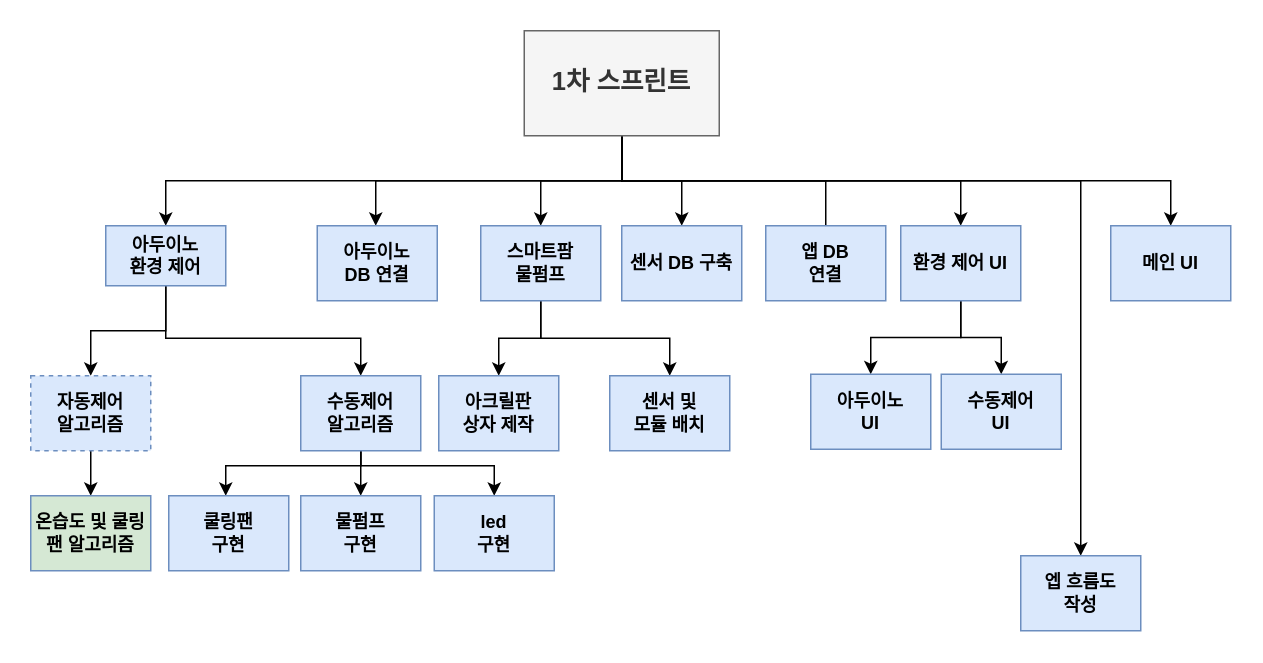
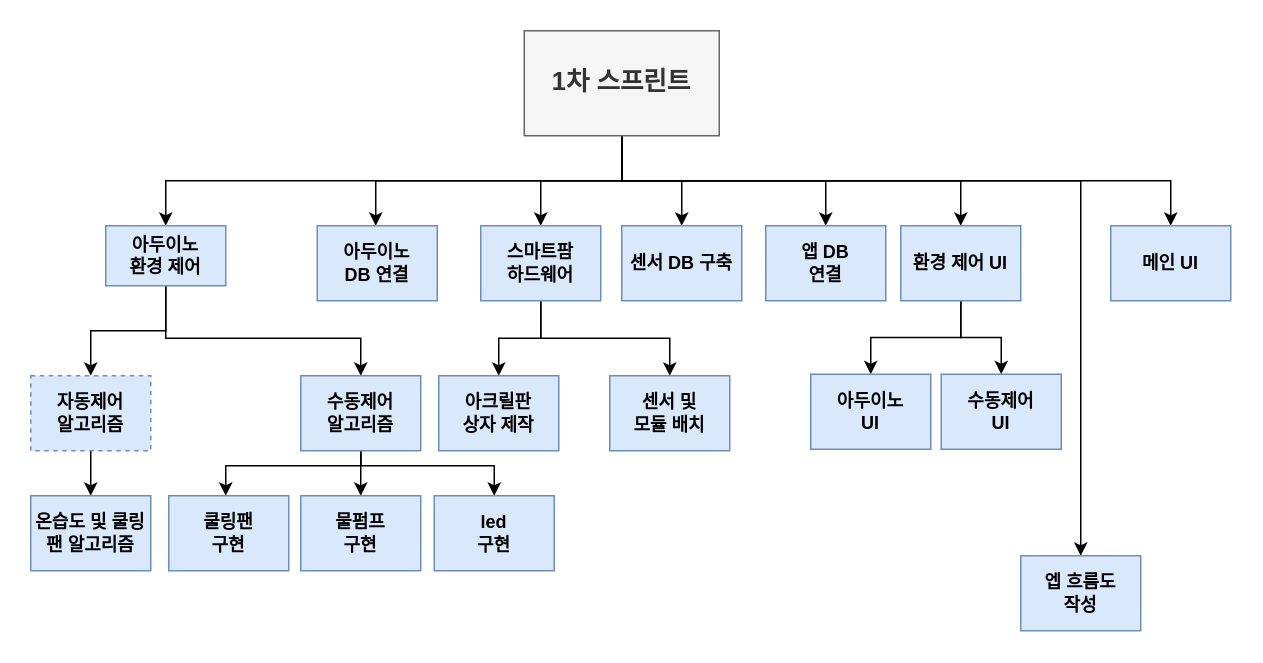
(826, 218) -> (826, 214)
(541, 263) -> (541, 263)
(91, 533) -> (91, 533)
